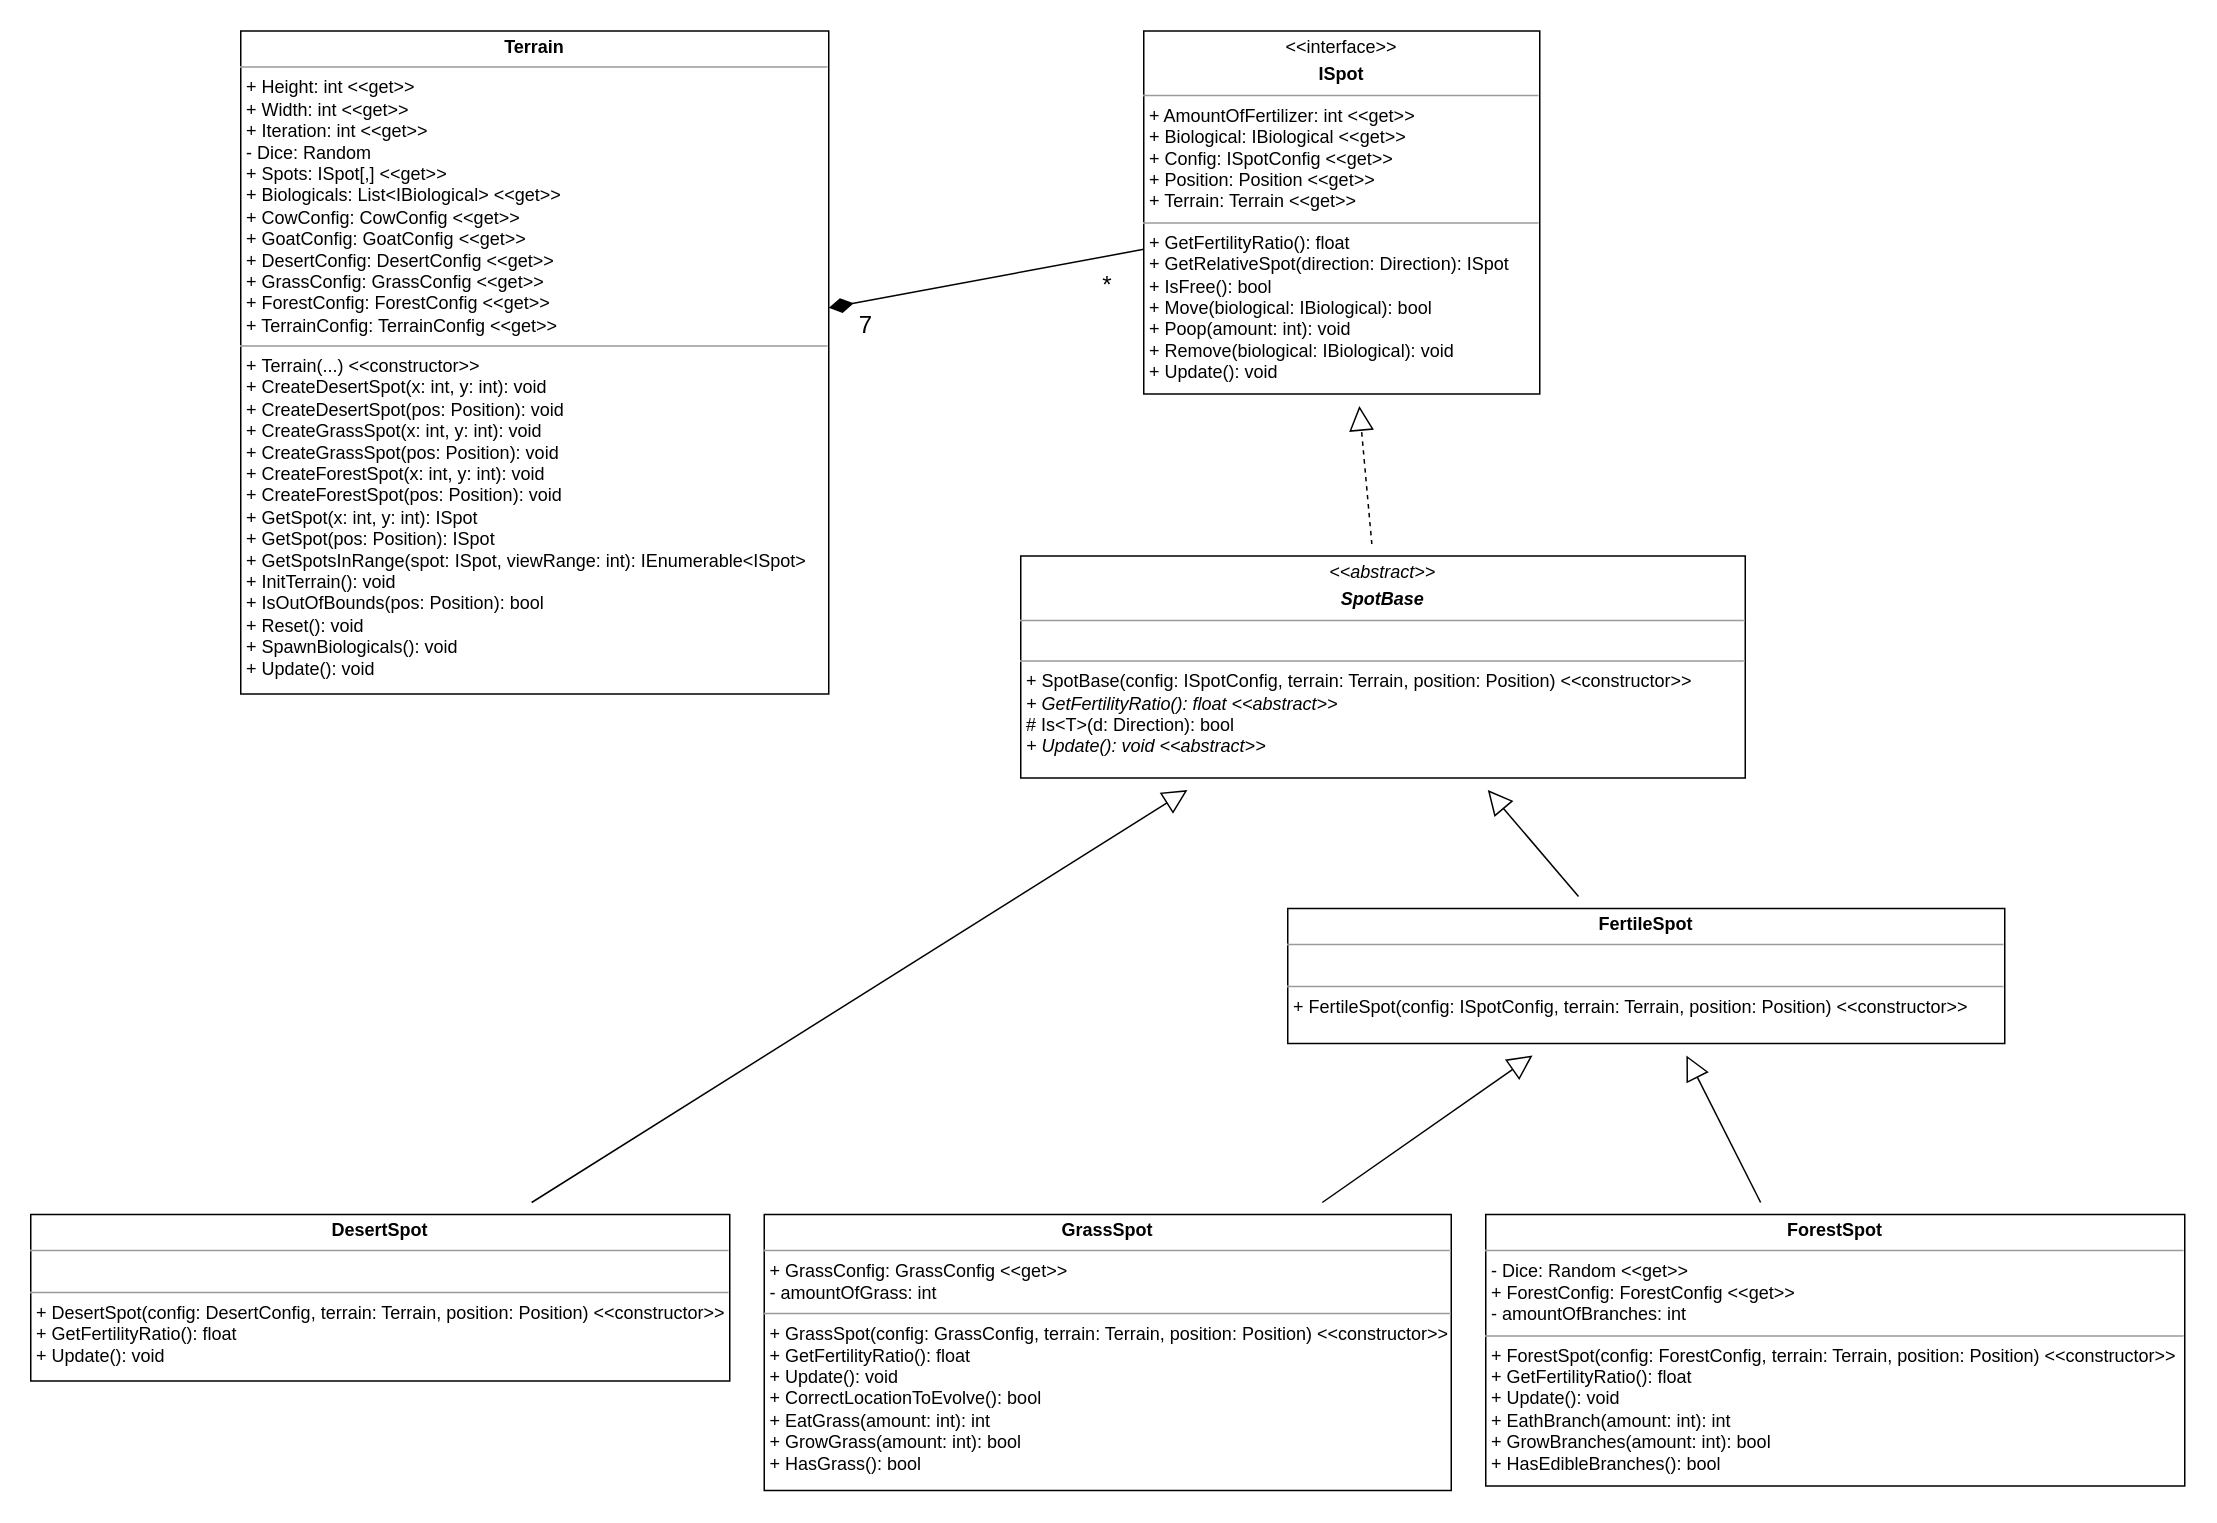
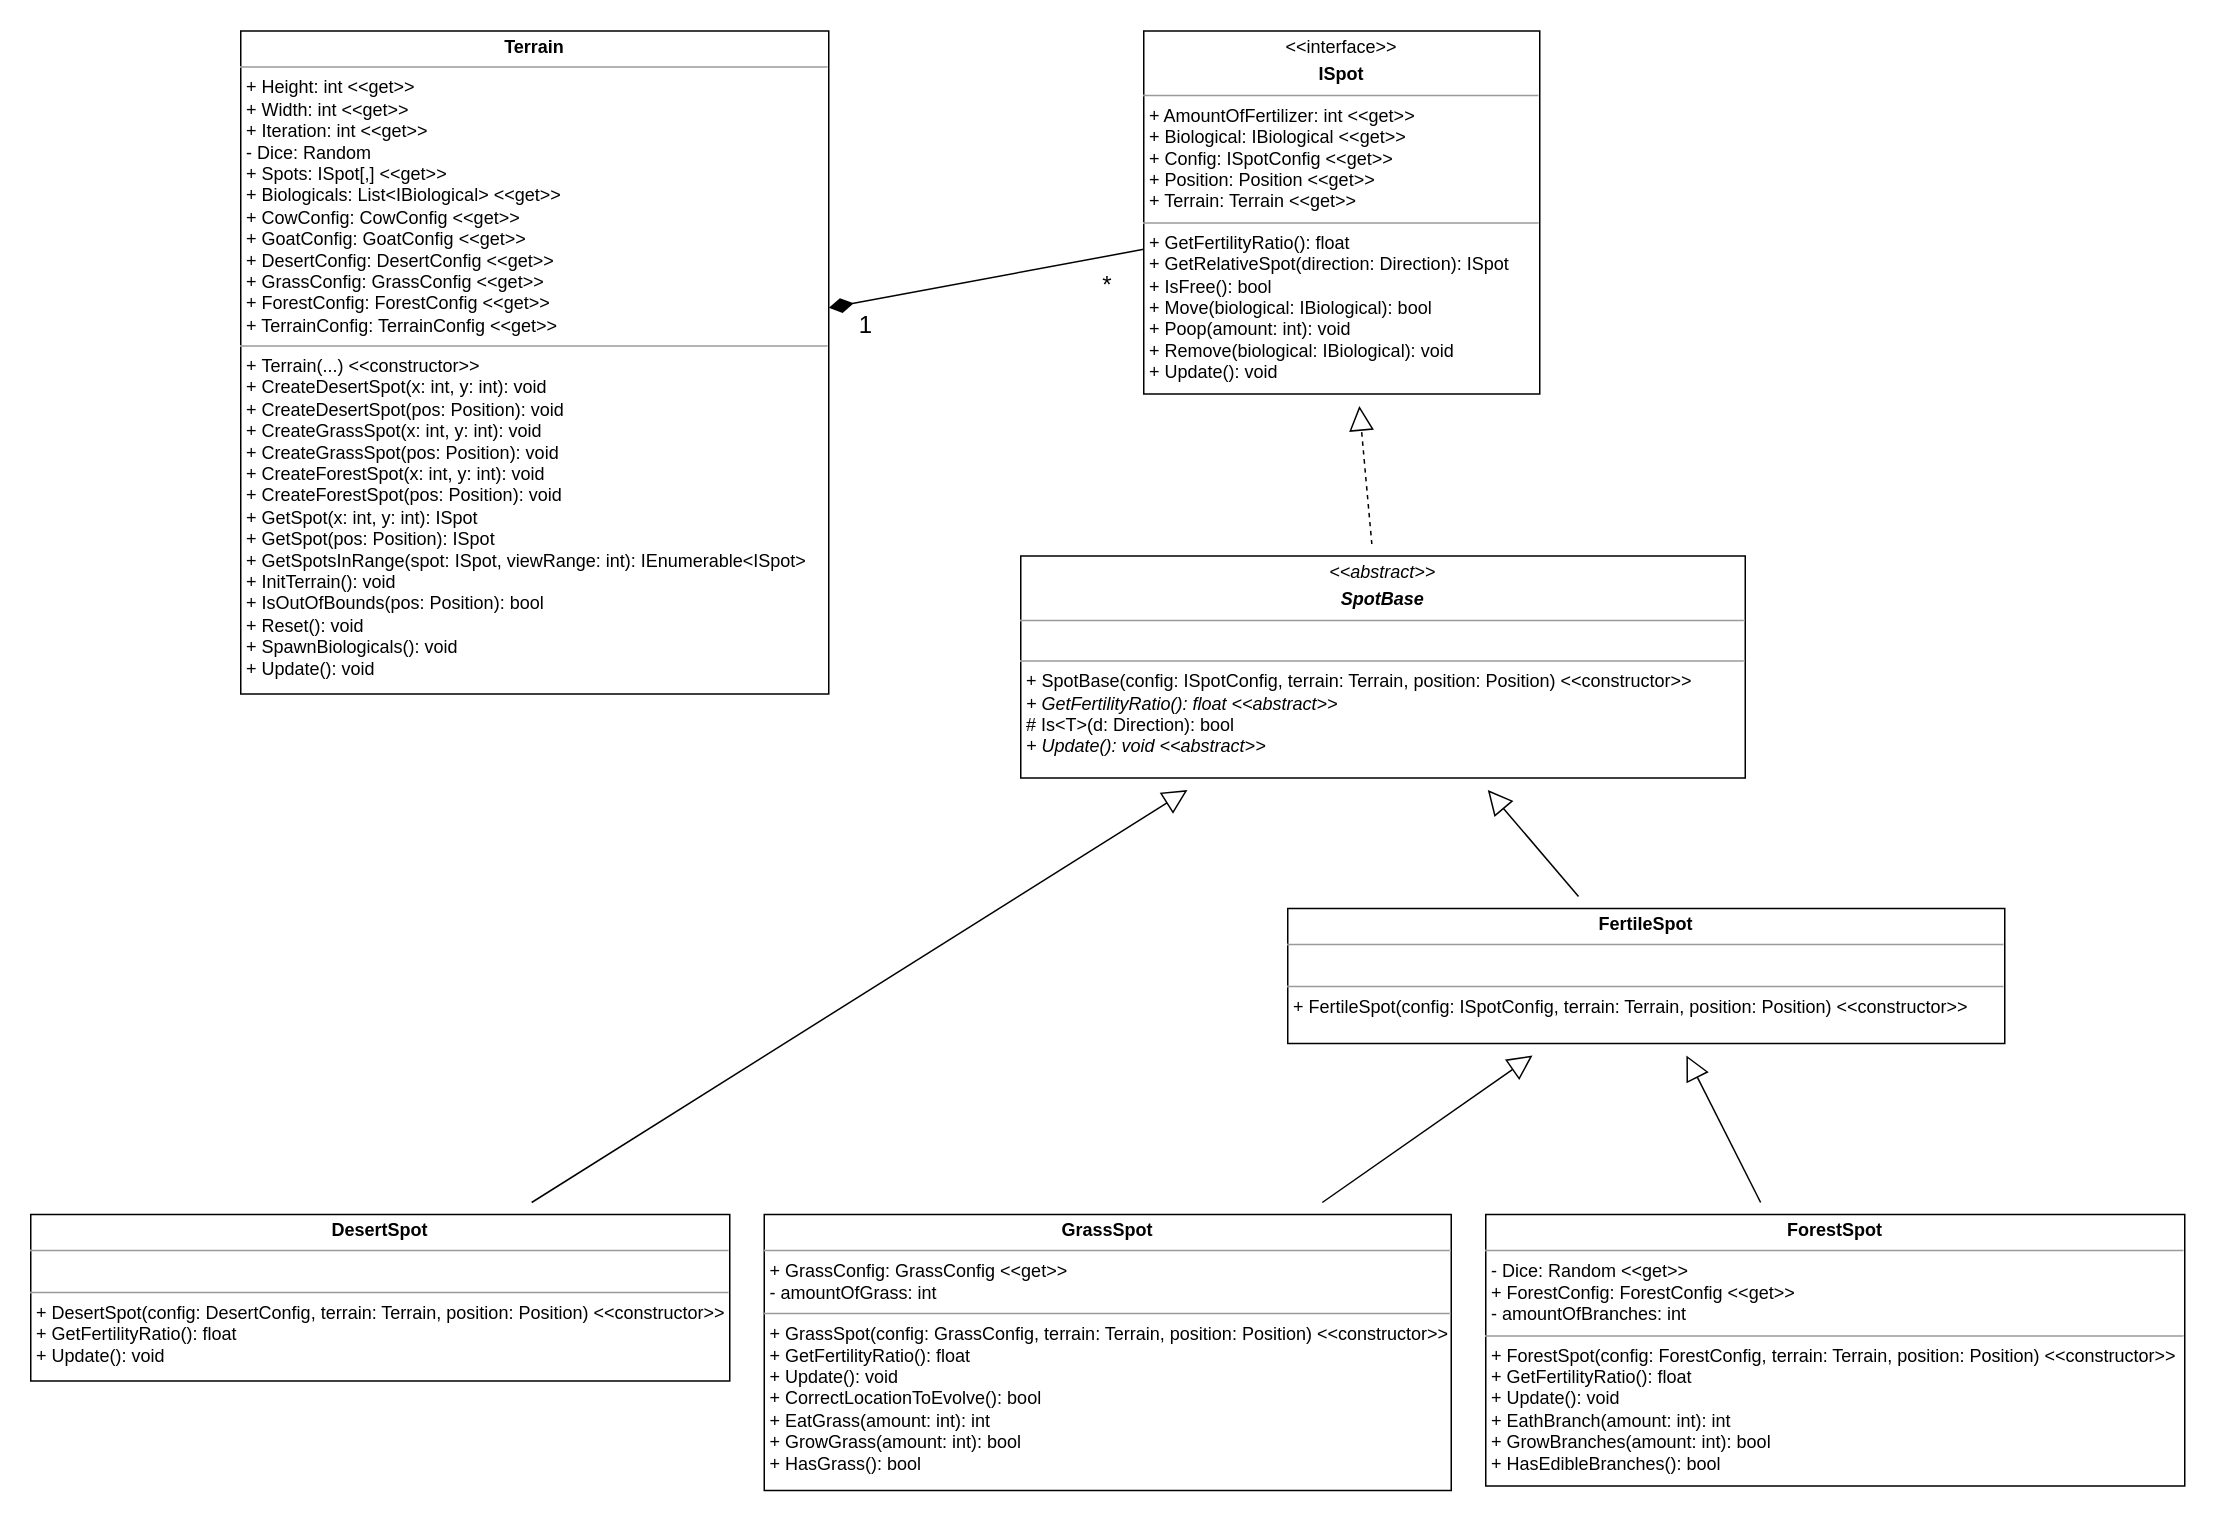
(866, 325) -> (866, 325)
